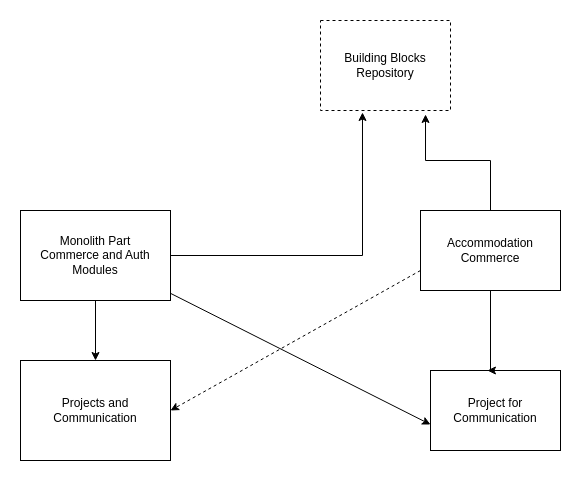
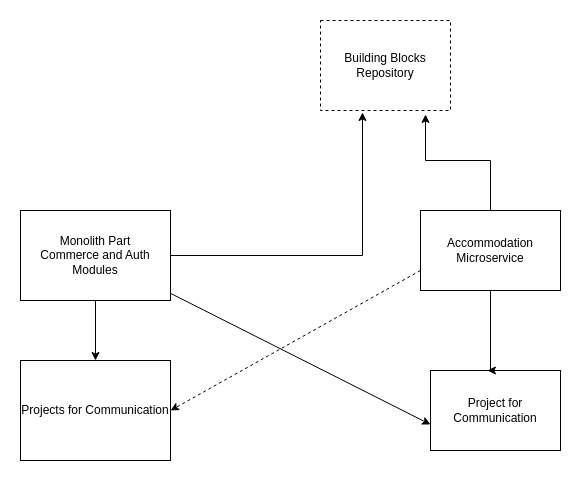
(491, 251) -> (491, 251)
(96, 411) -> (96, 411)
